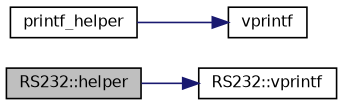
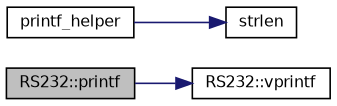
(268, 22) -> (261, 22)
(74, 83) -> (71, 83)
